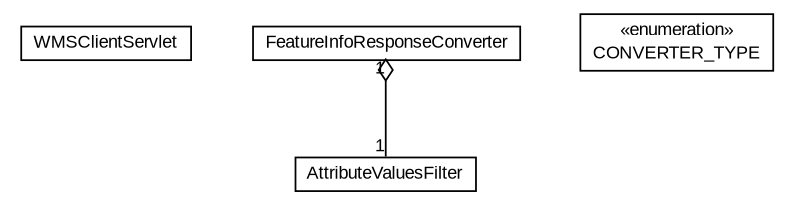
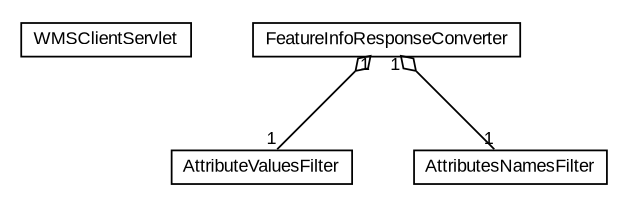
(676, 42) -> none
none -> (510, 166)
